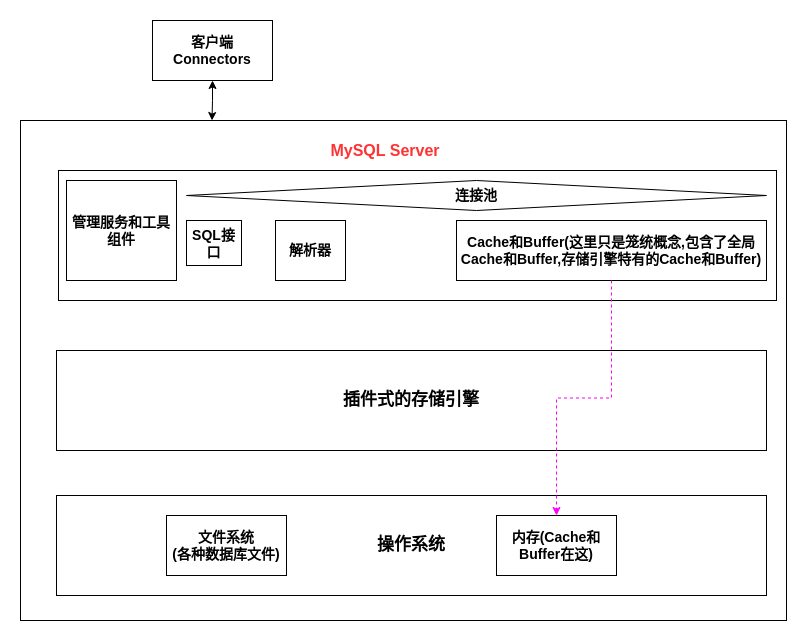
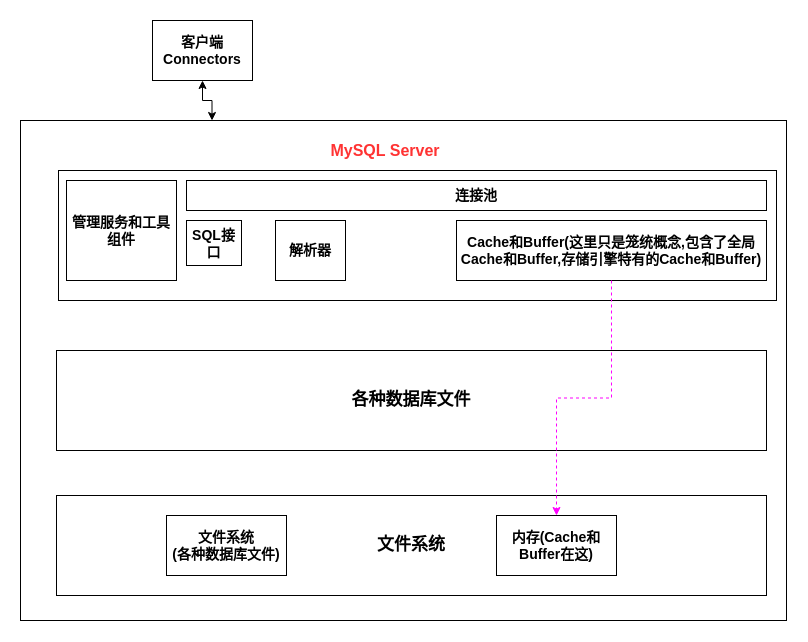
(213, 51) -> (203, 51)
(477, 196) -> (477, 196)
(412, 401) -> (412, 401)
(412, 546) -> (412, 546)
